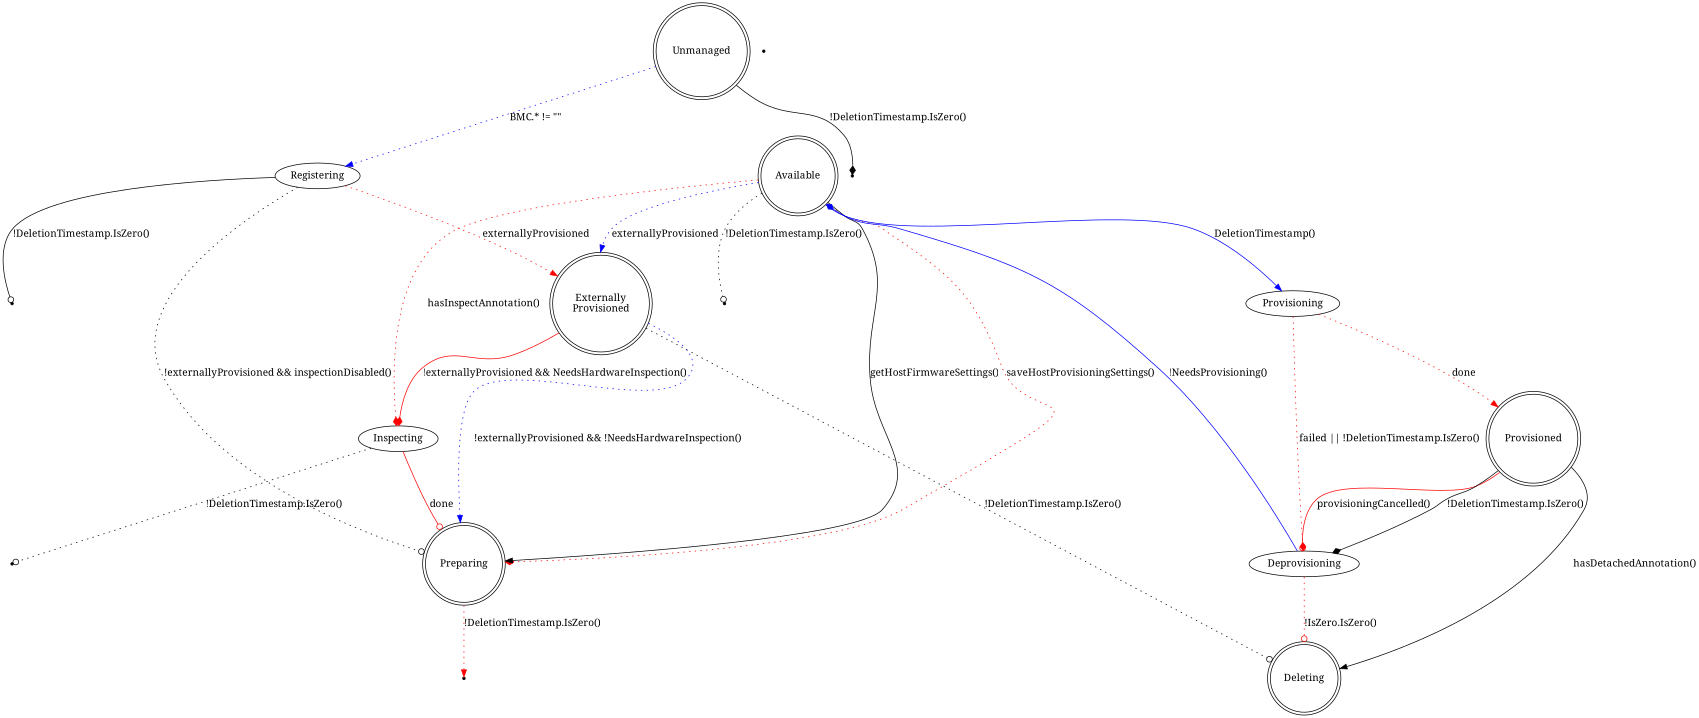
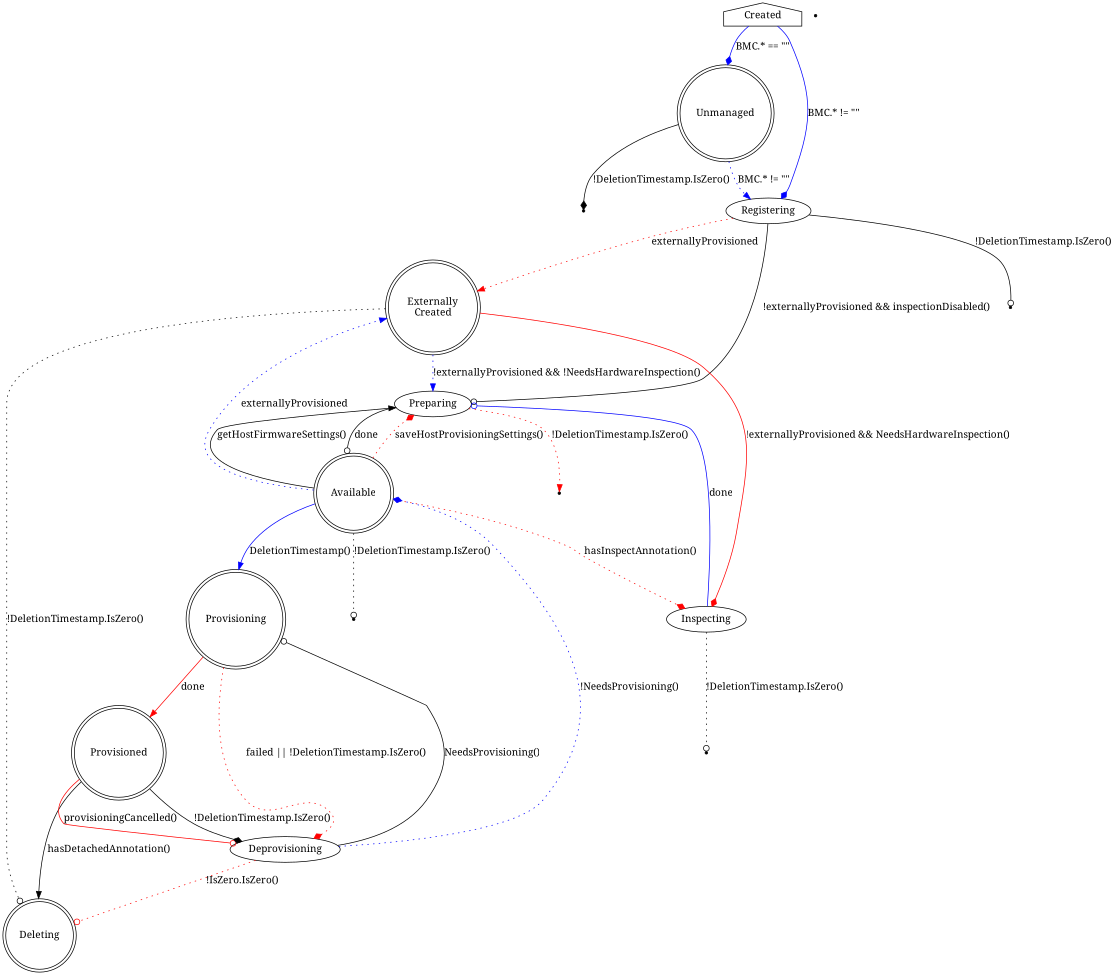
none -> (763, 16)
(601, 304) -> (433, 307)
(1293, 304) -> (236, 619)
(1106, 324) -> (579, 719)
(1408, 354) -> (179, 684)
(181, 403) -> (676, 386)
none -> (365, 420)
(419, 488) -> (674, 423)
(464, 564) -> (433, 404)
none -> (439, 728)
